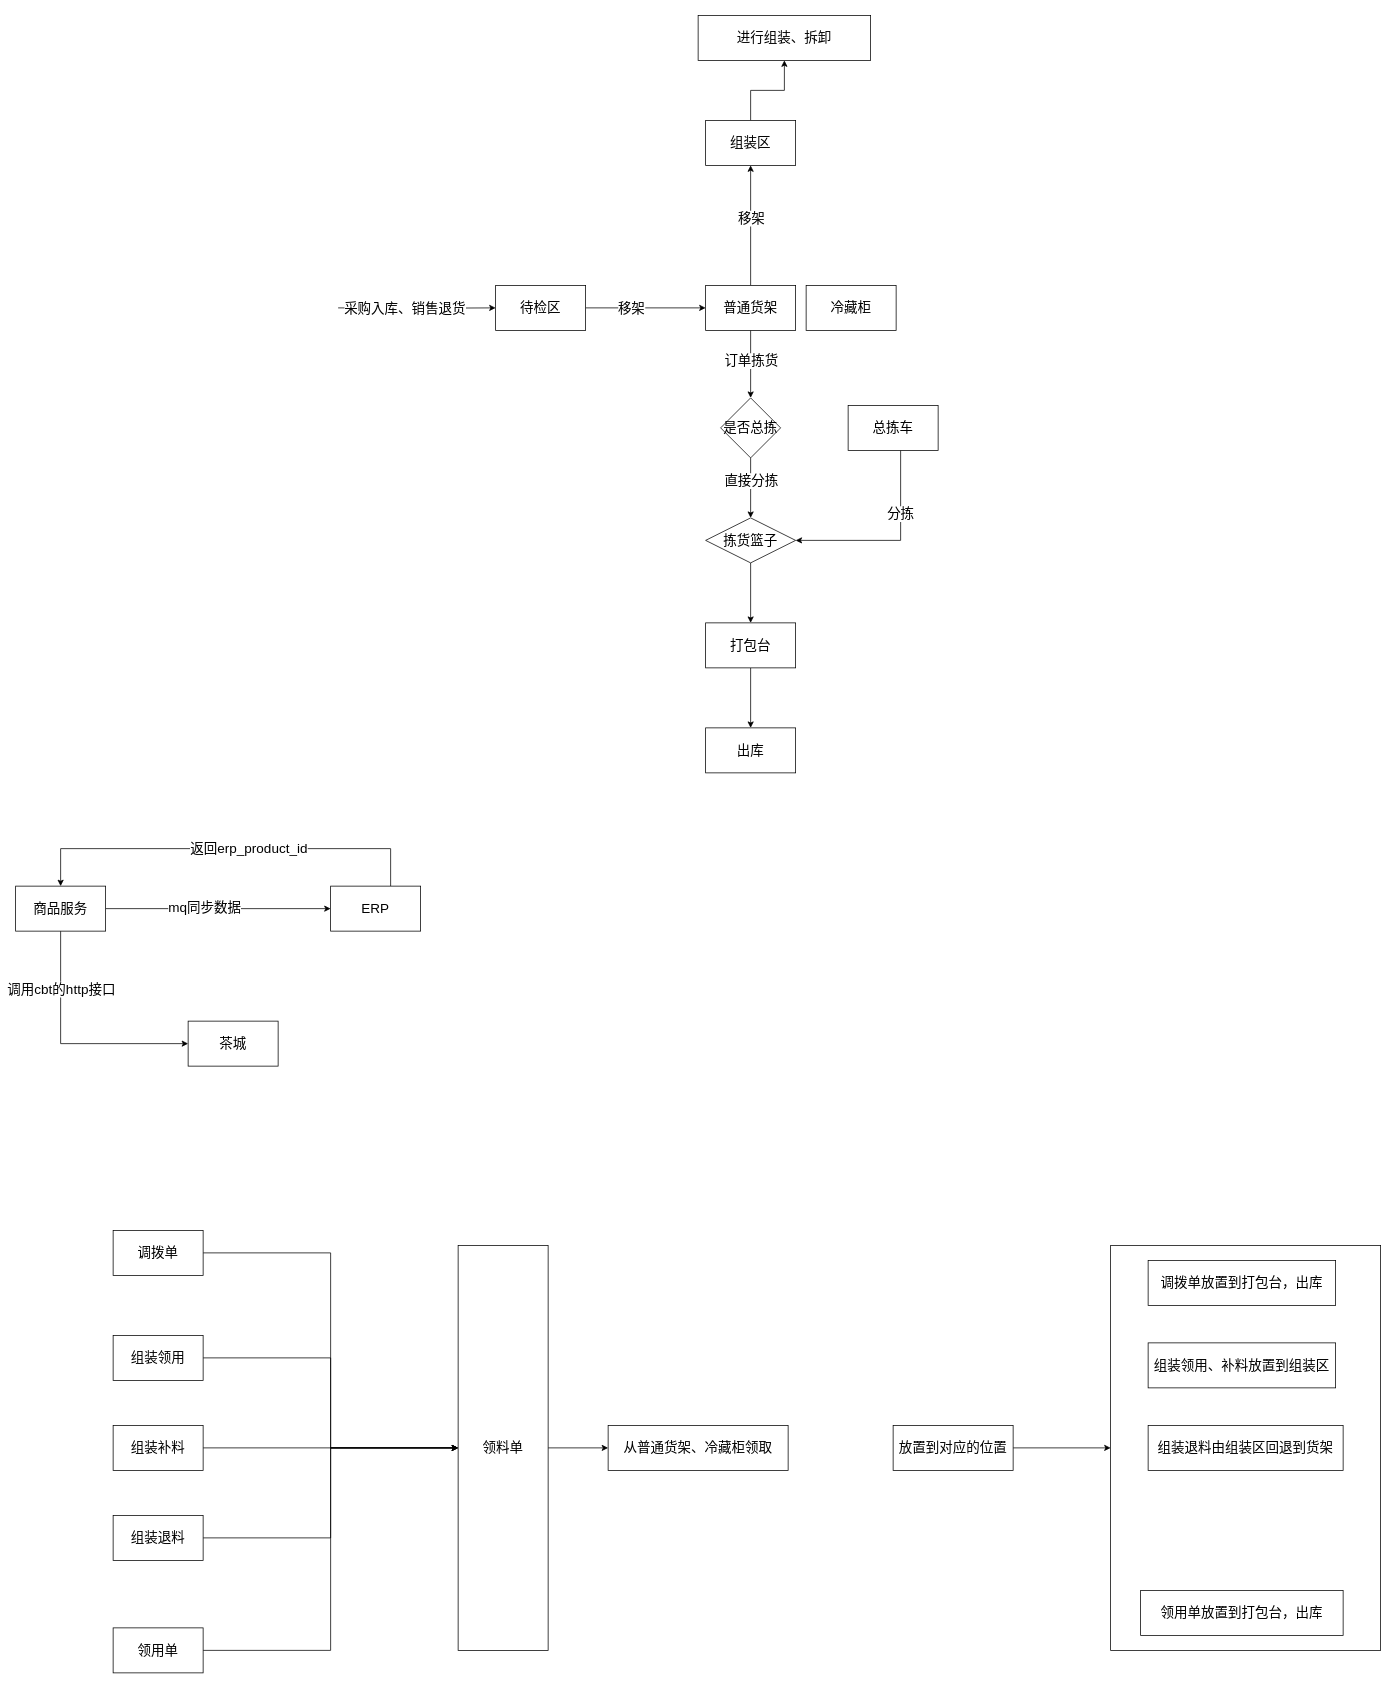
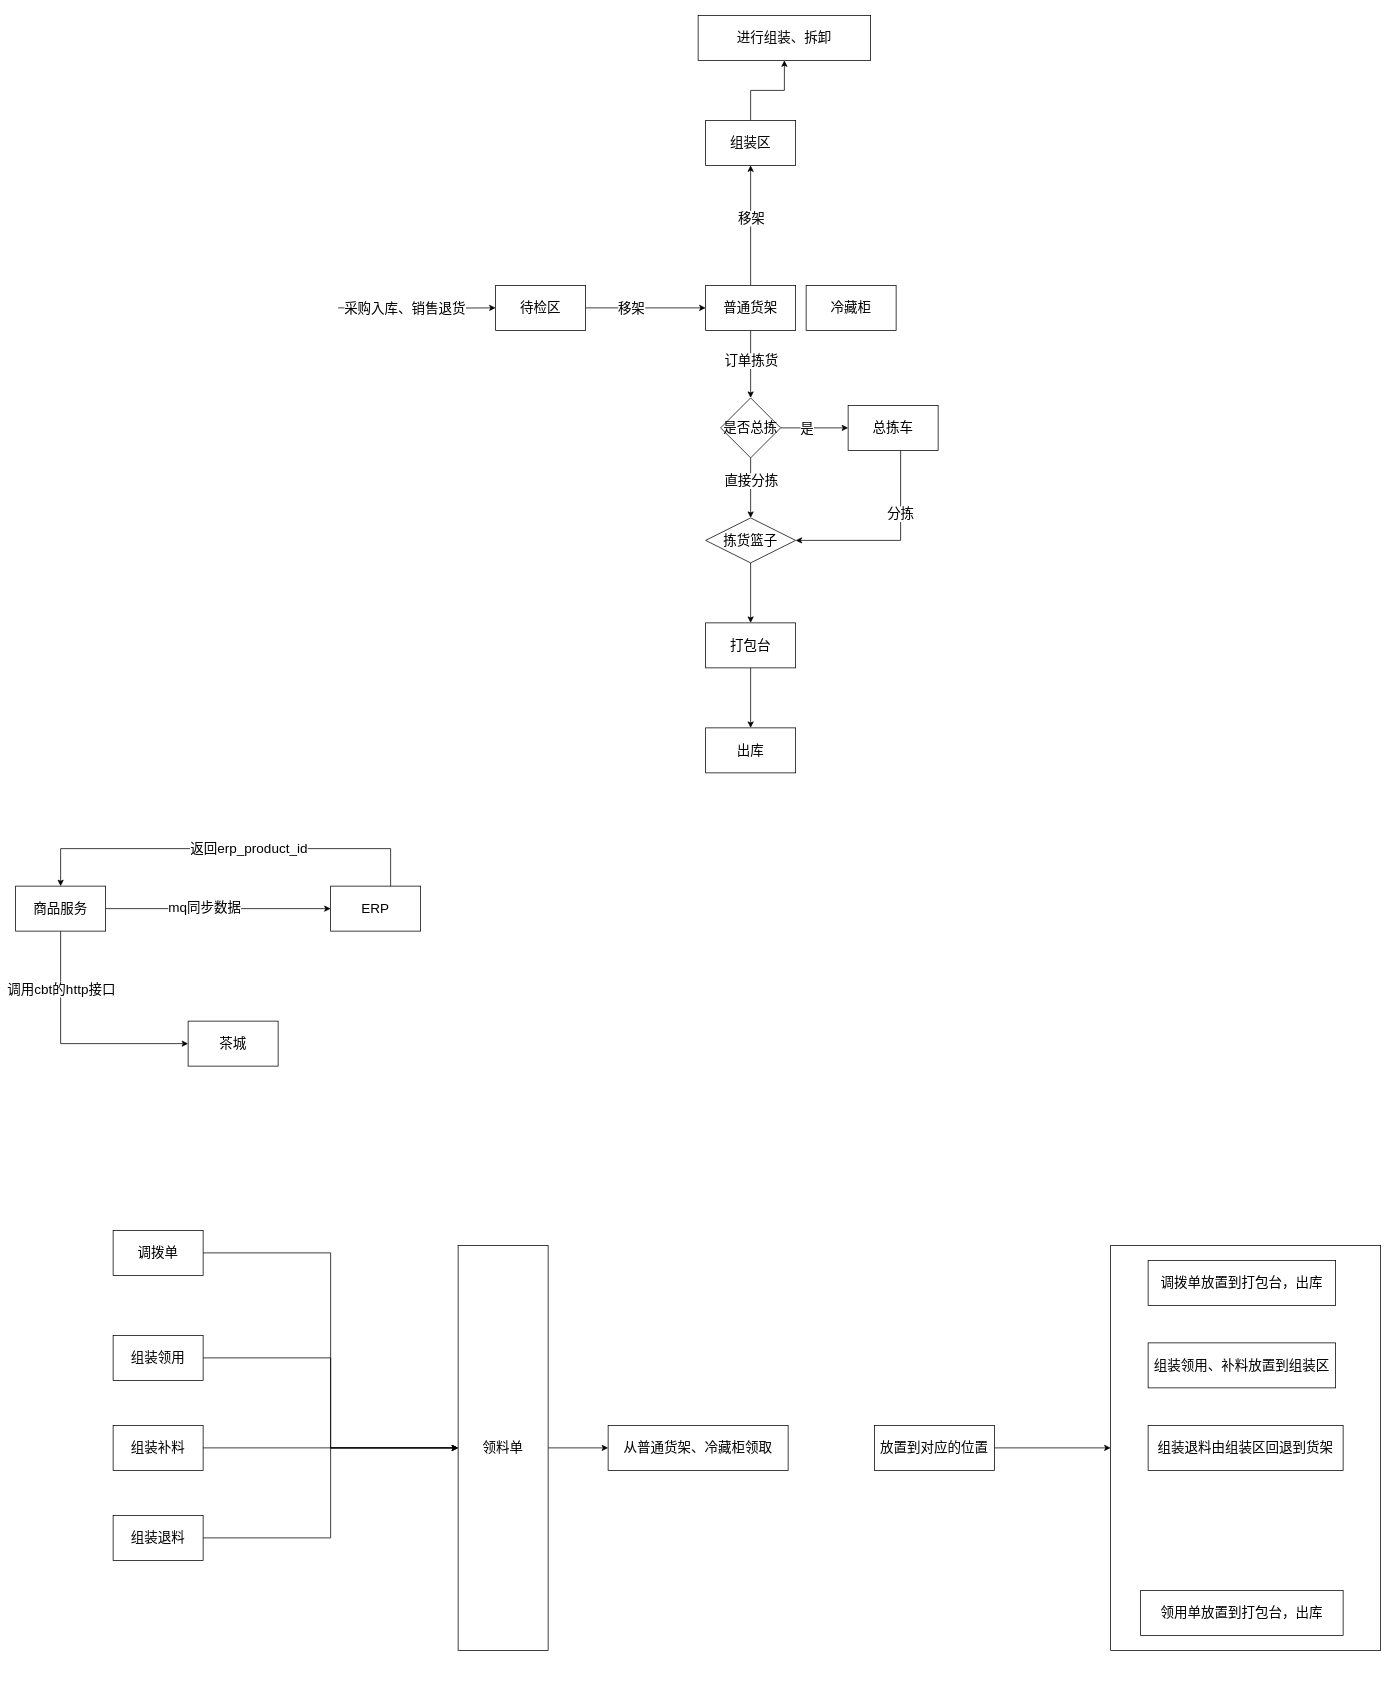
none -> (806, 428)
(953, 1448) -> (934, 1448)
(158, 1650) -> none
(322, 1650) -> none
